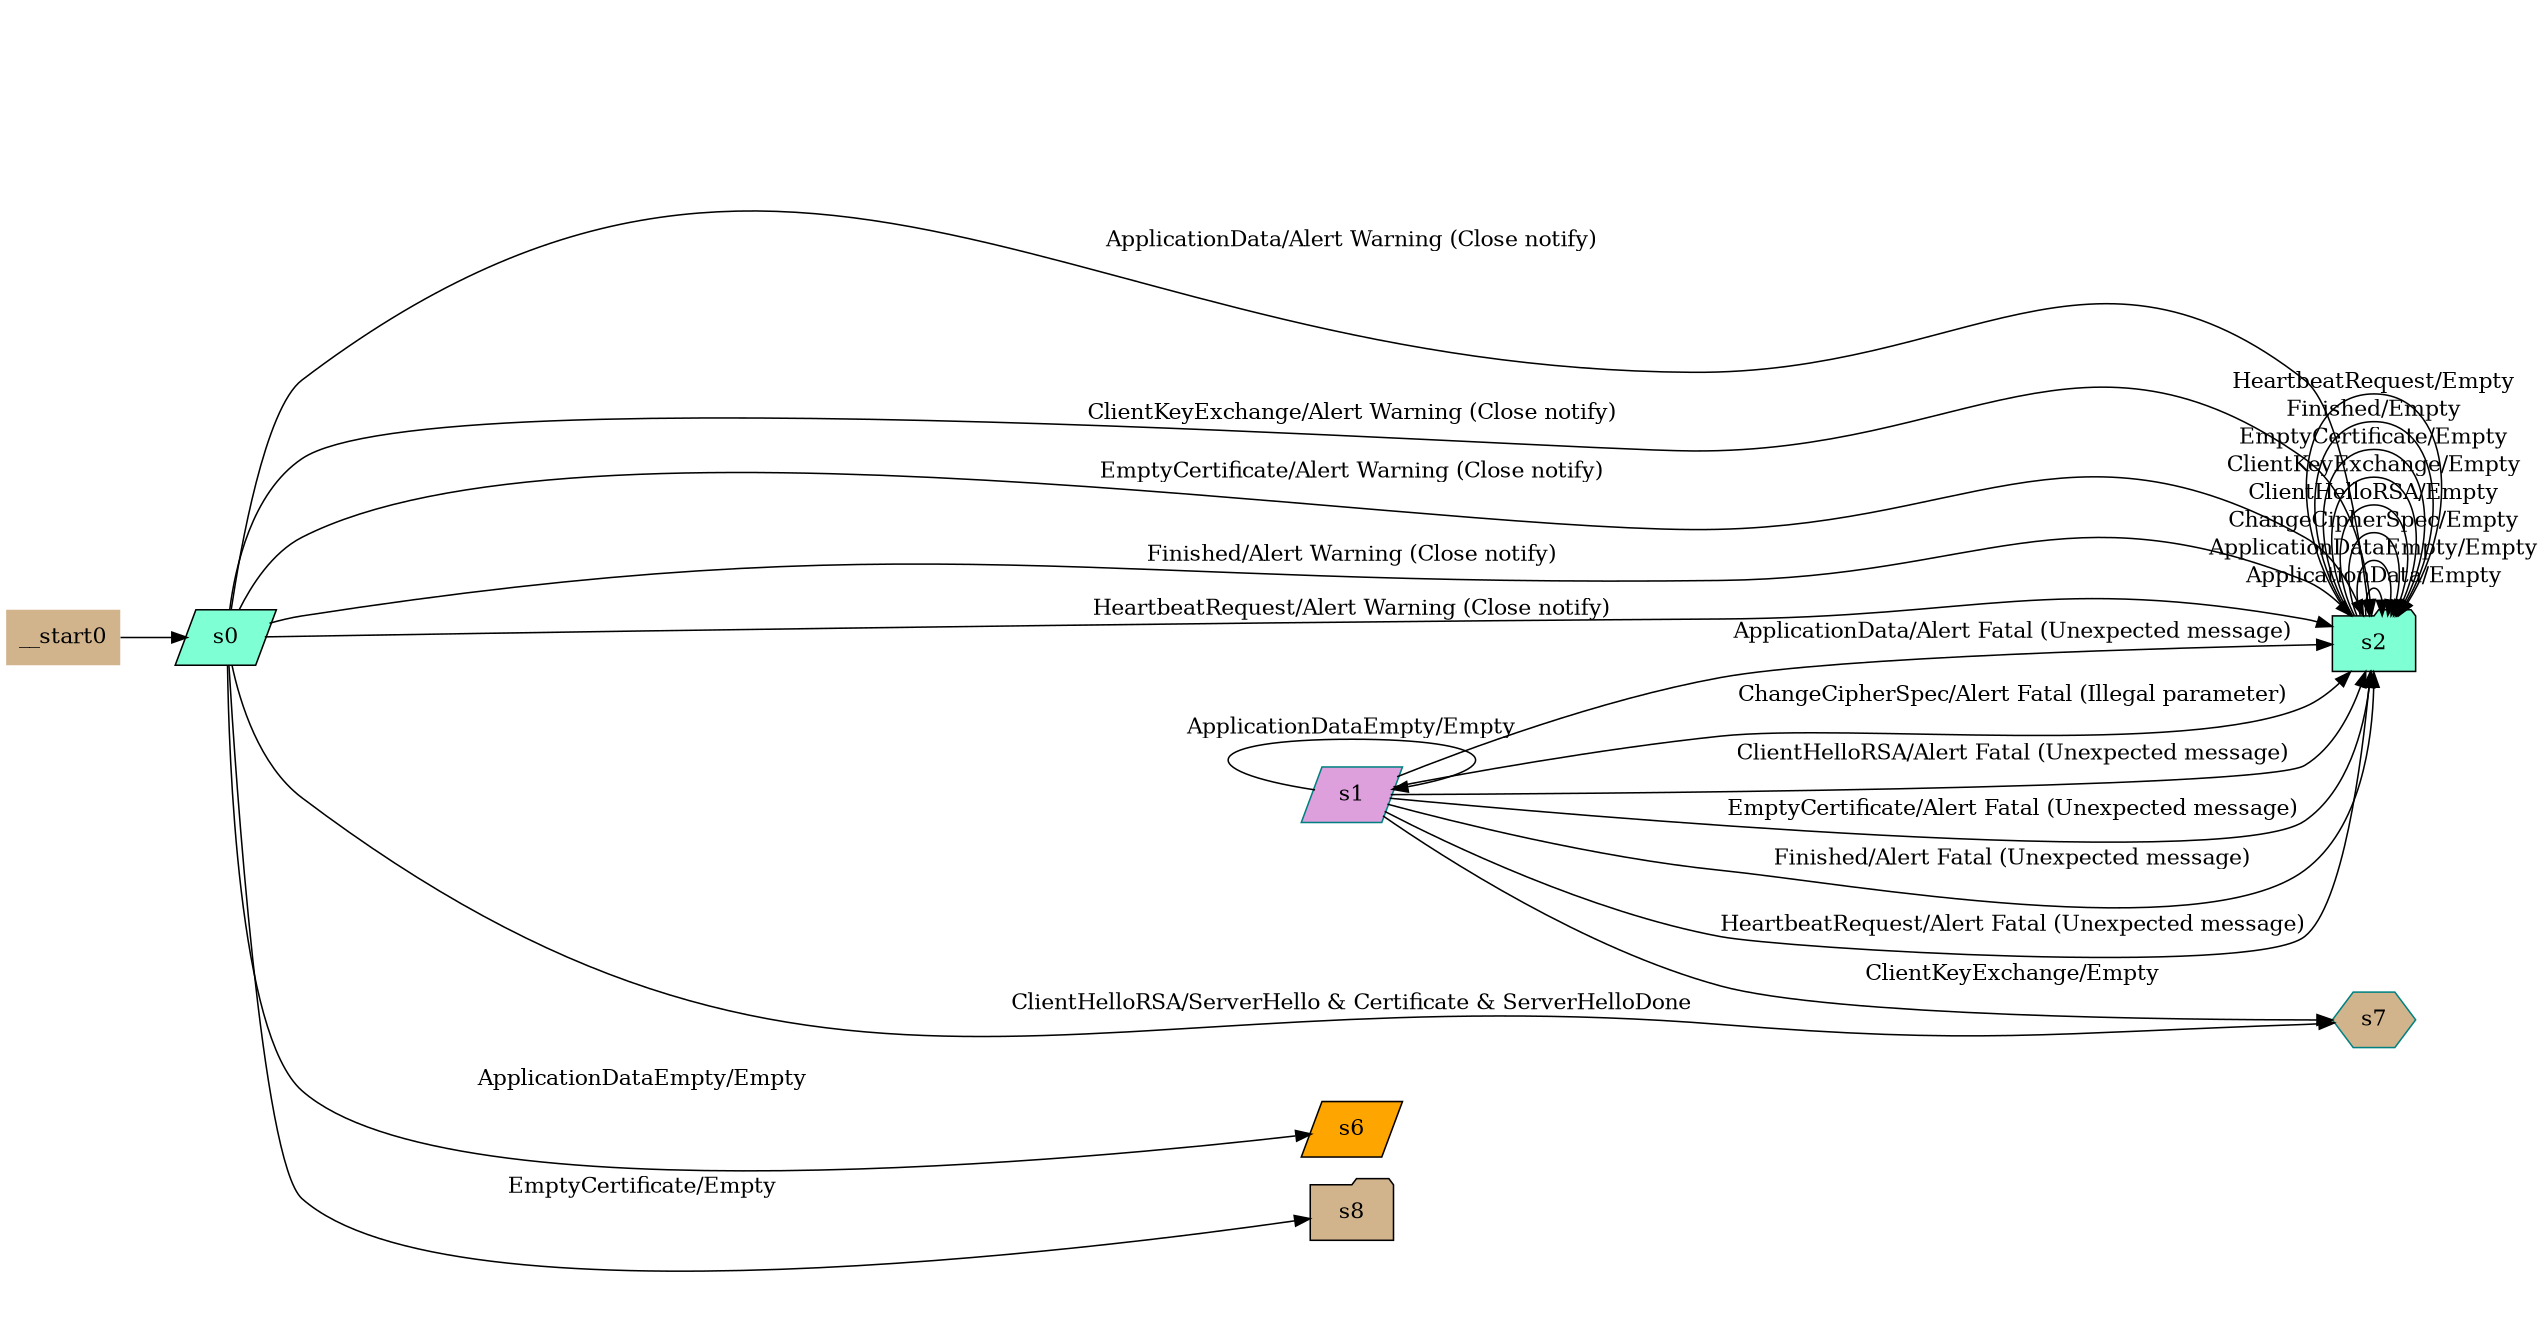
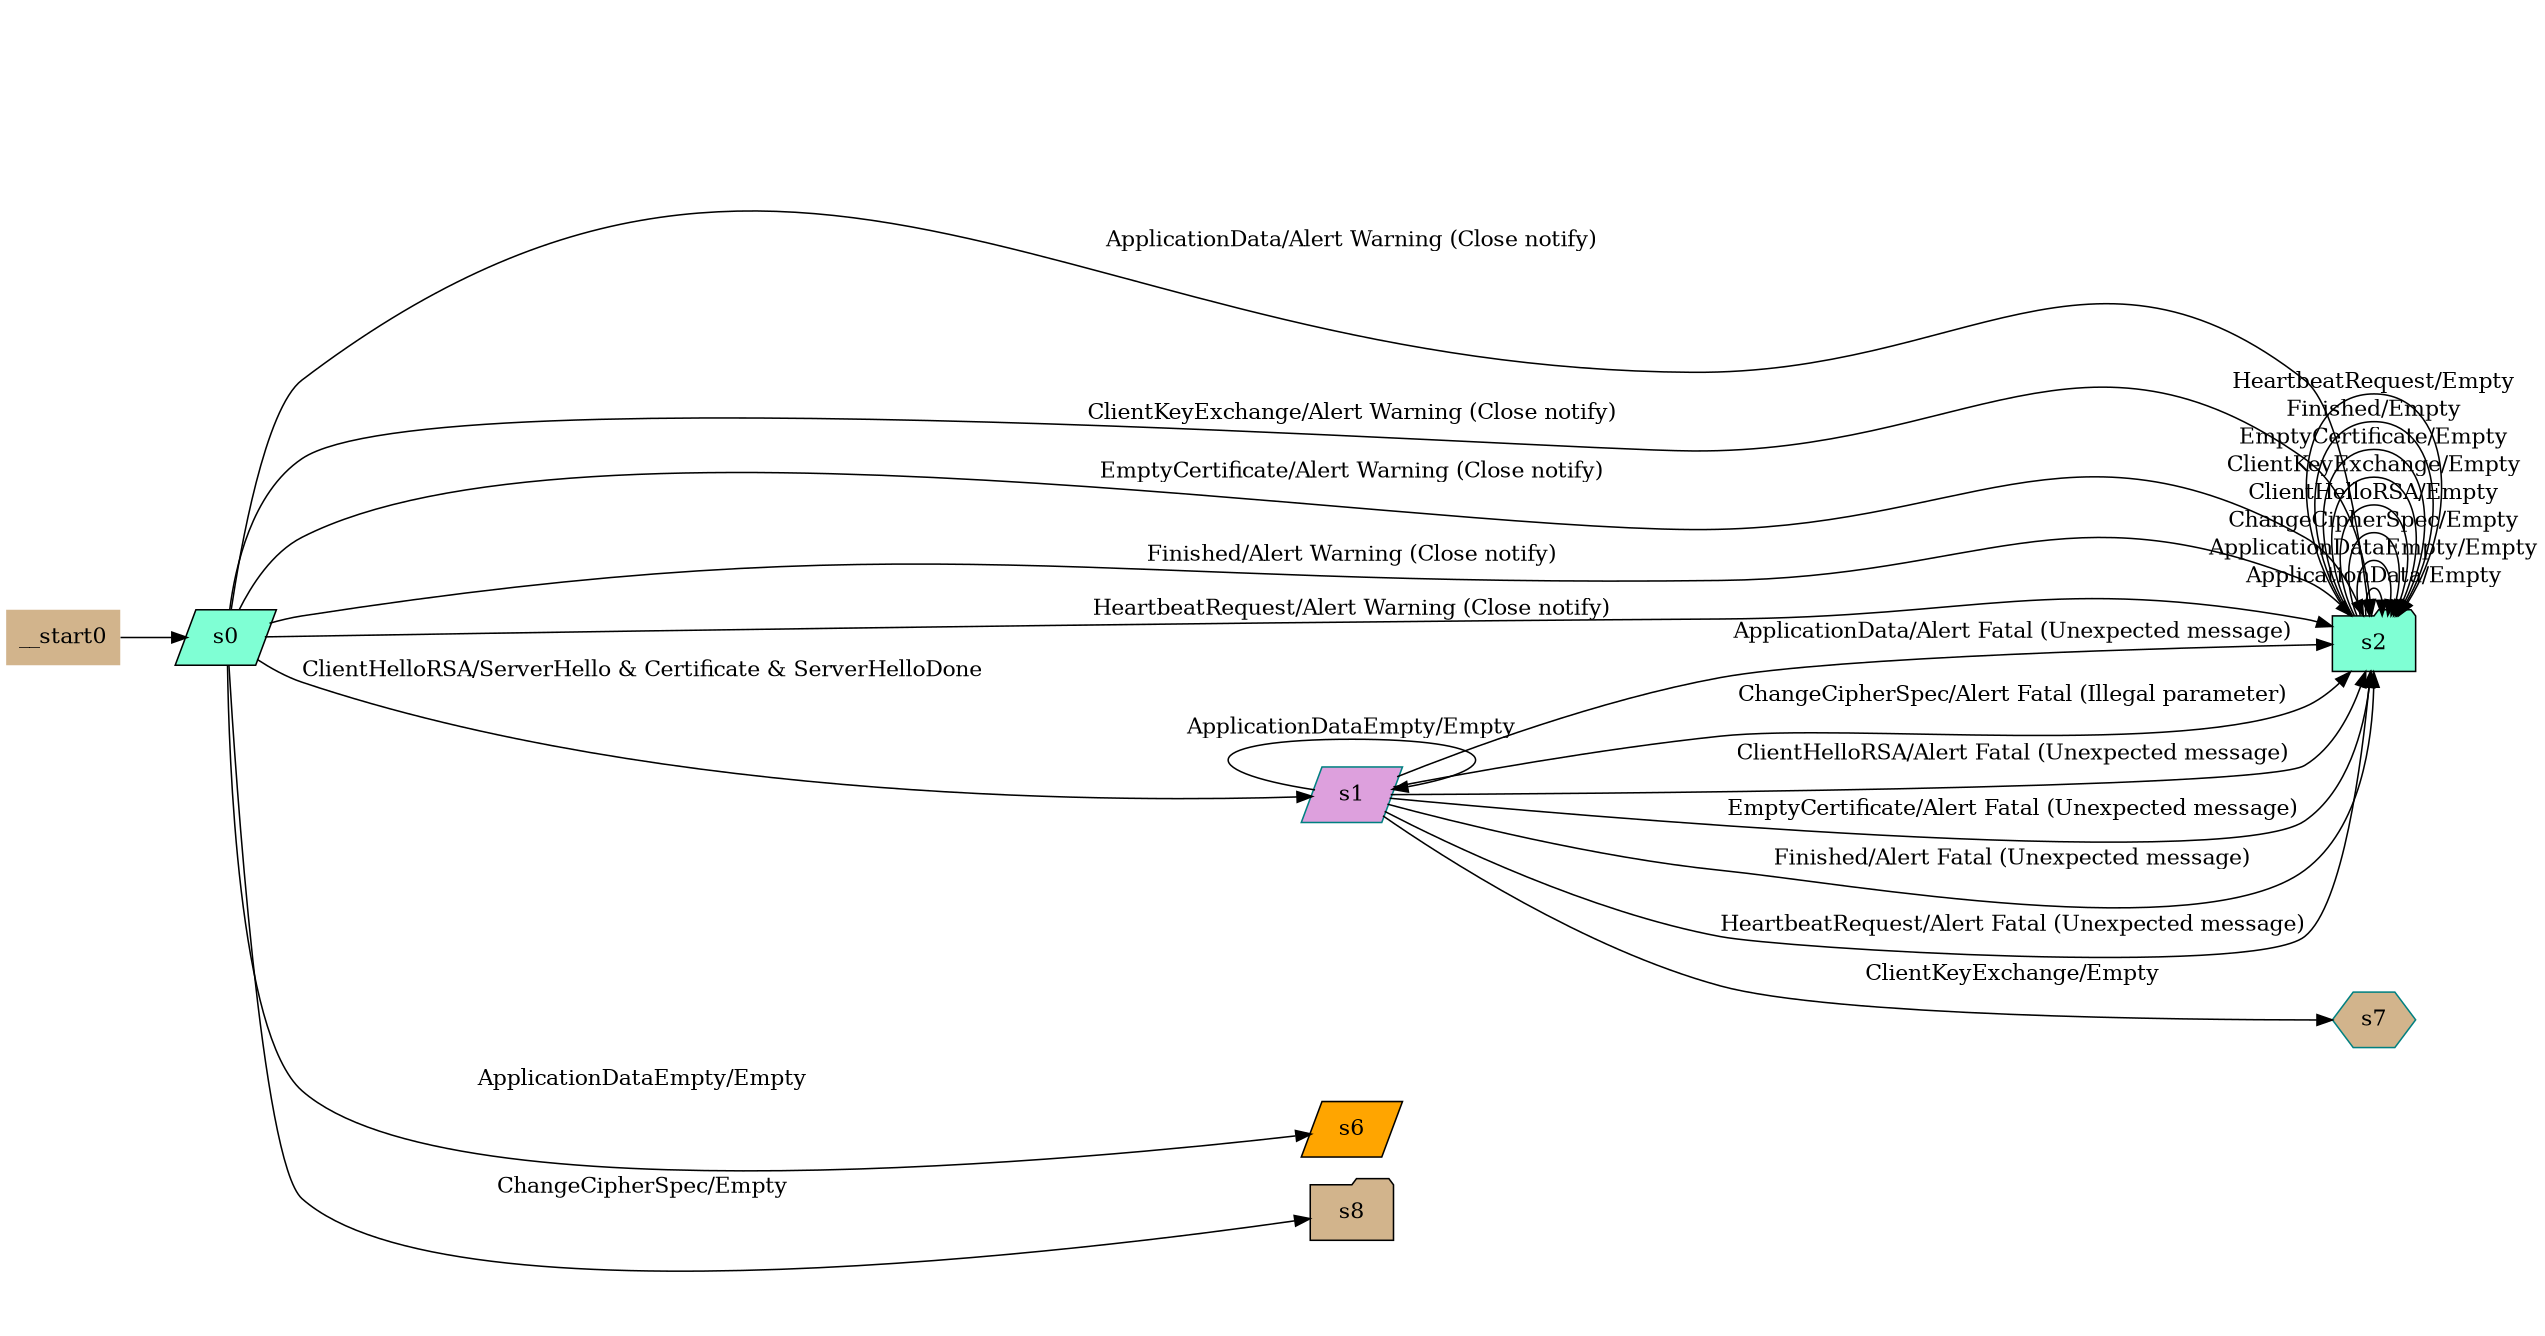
(1207, 1027) -> (769, 777)
(643, 1187) -> (643, 1187)
